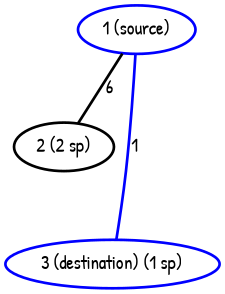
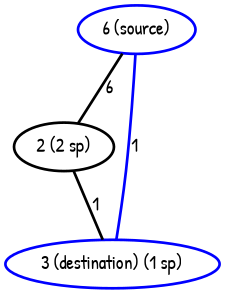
(137, 30) -> (137, 30)
none -> (88, 205)
